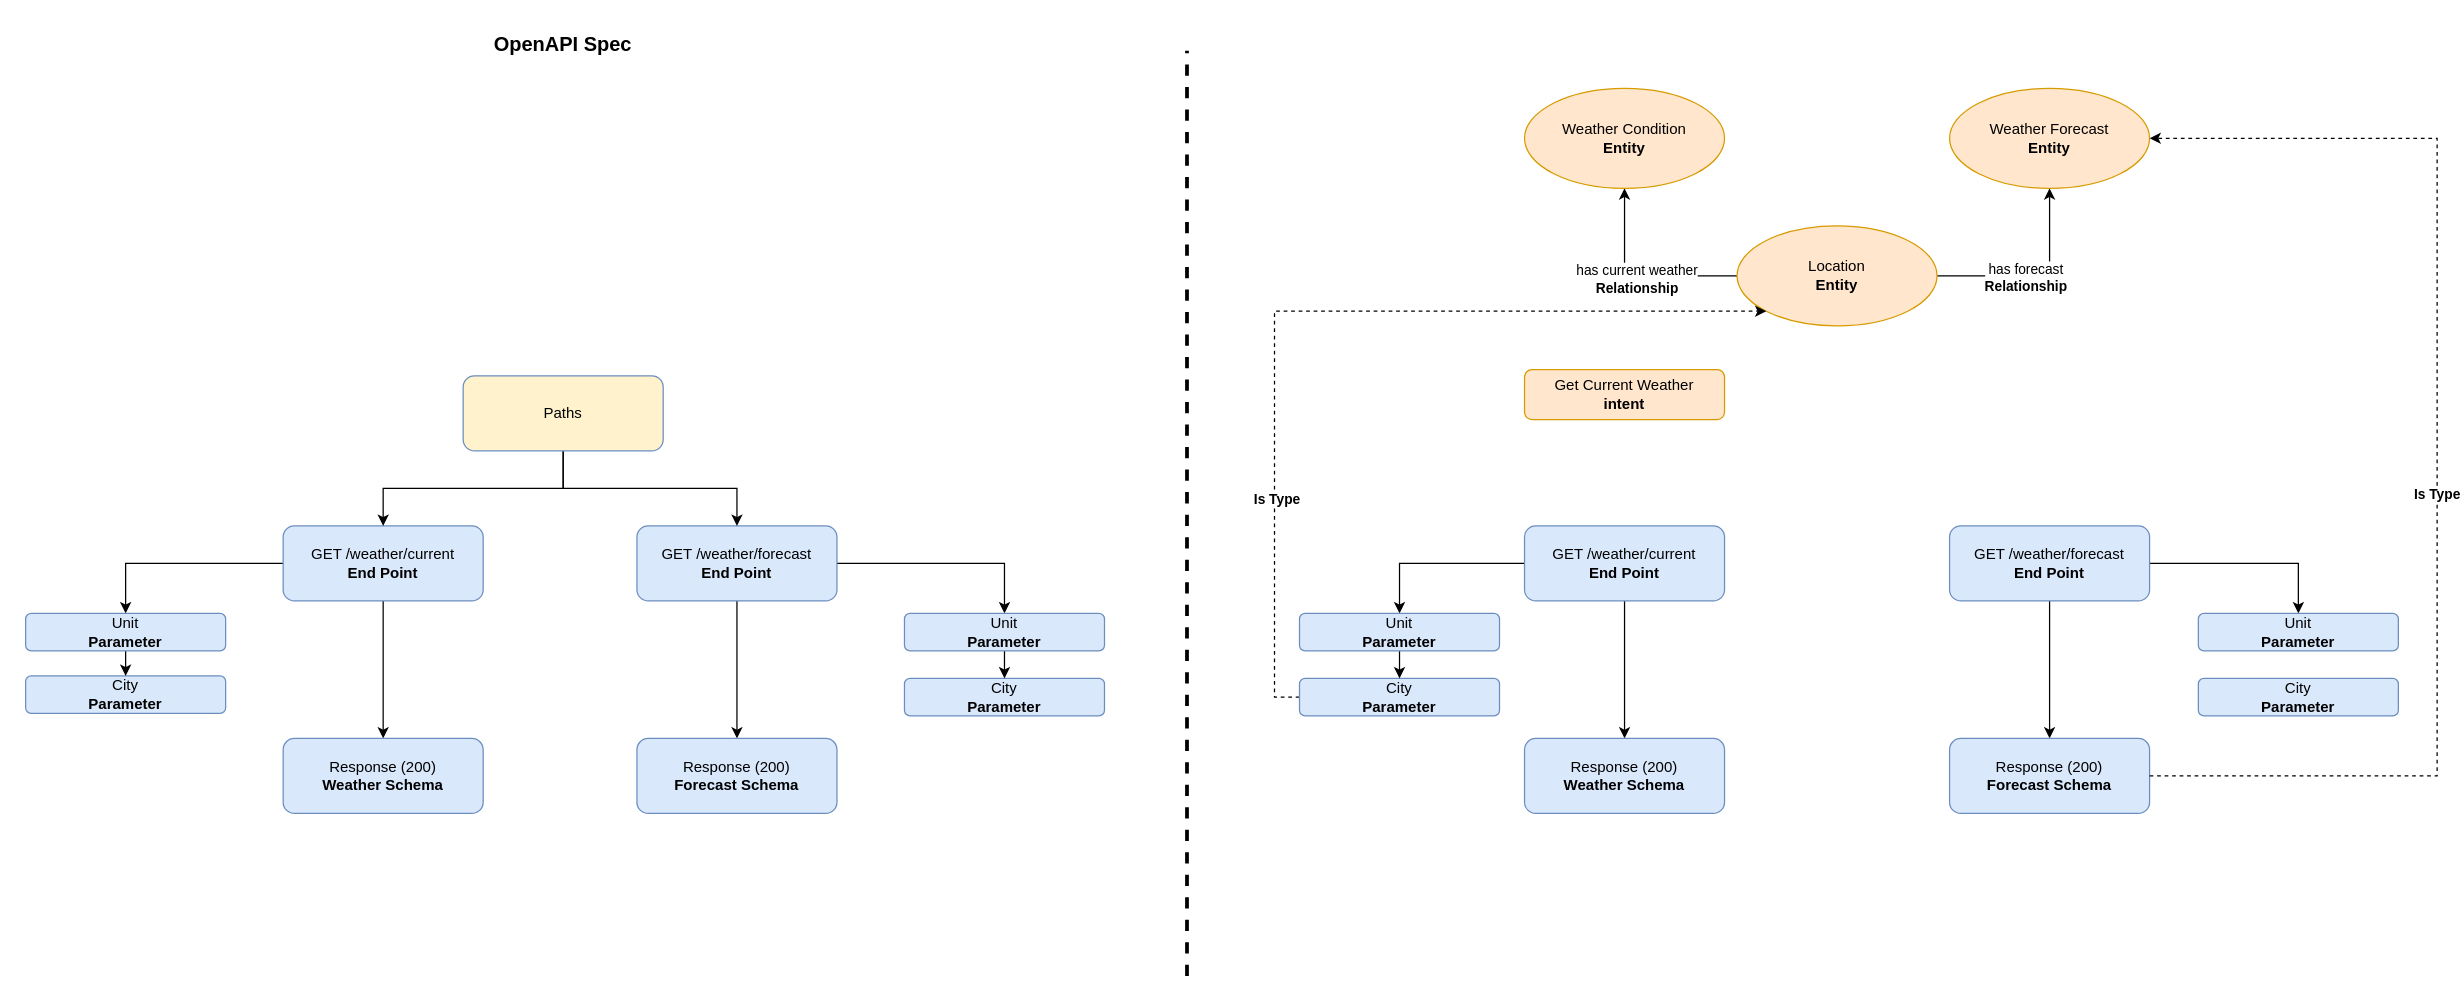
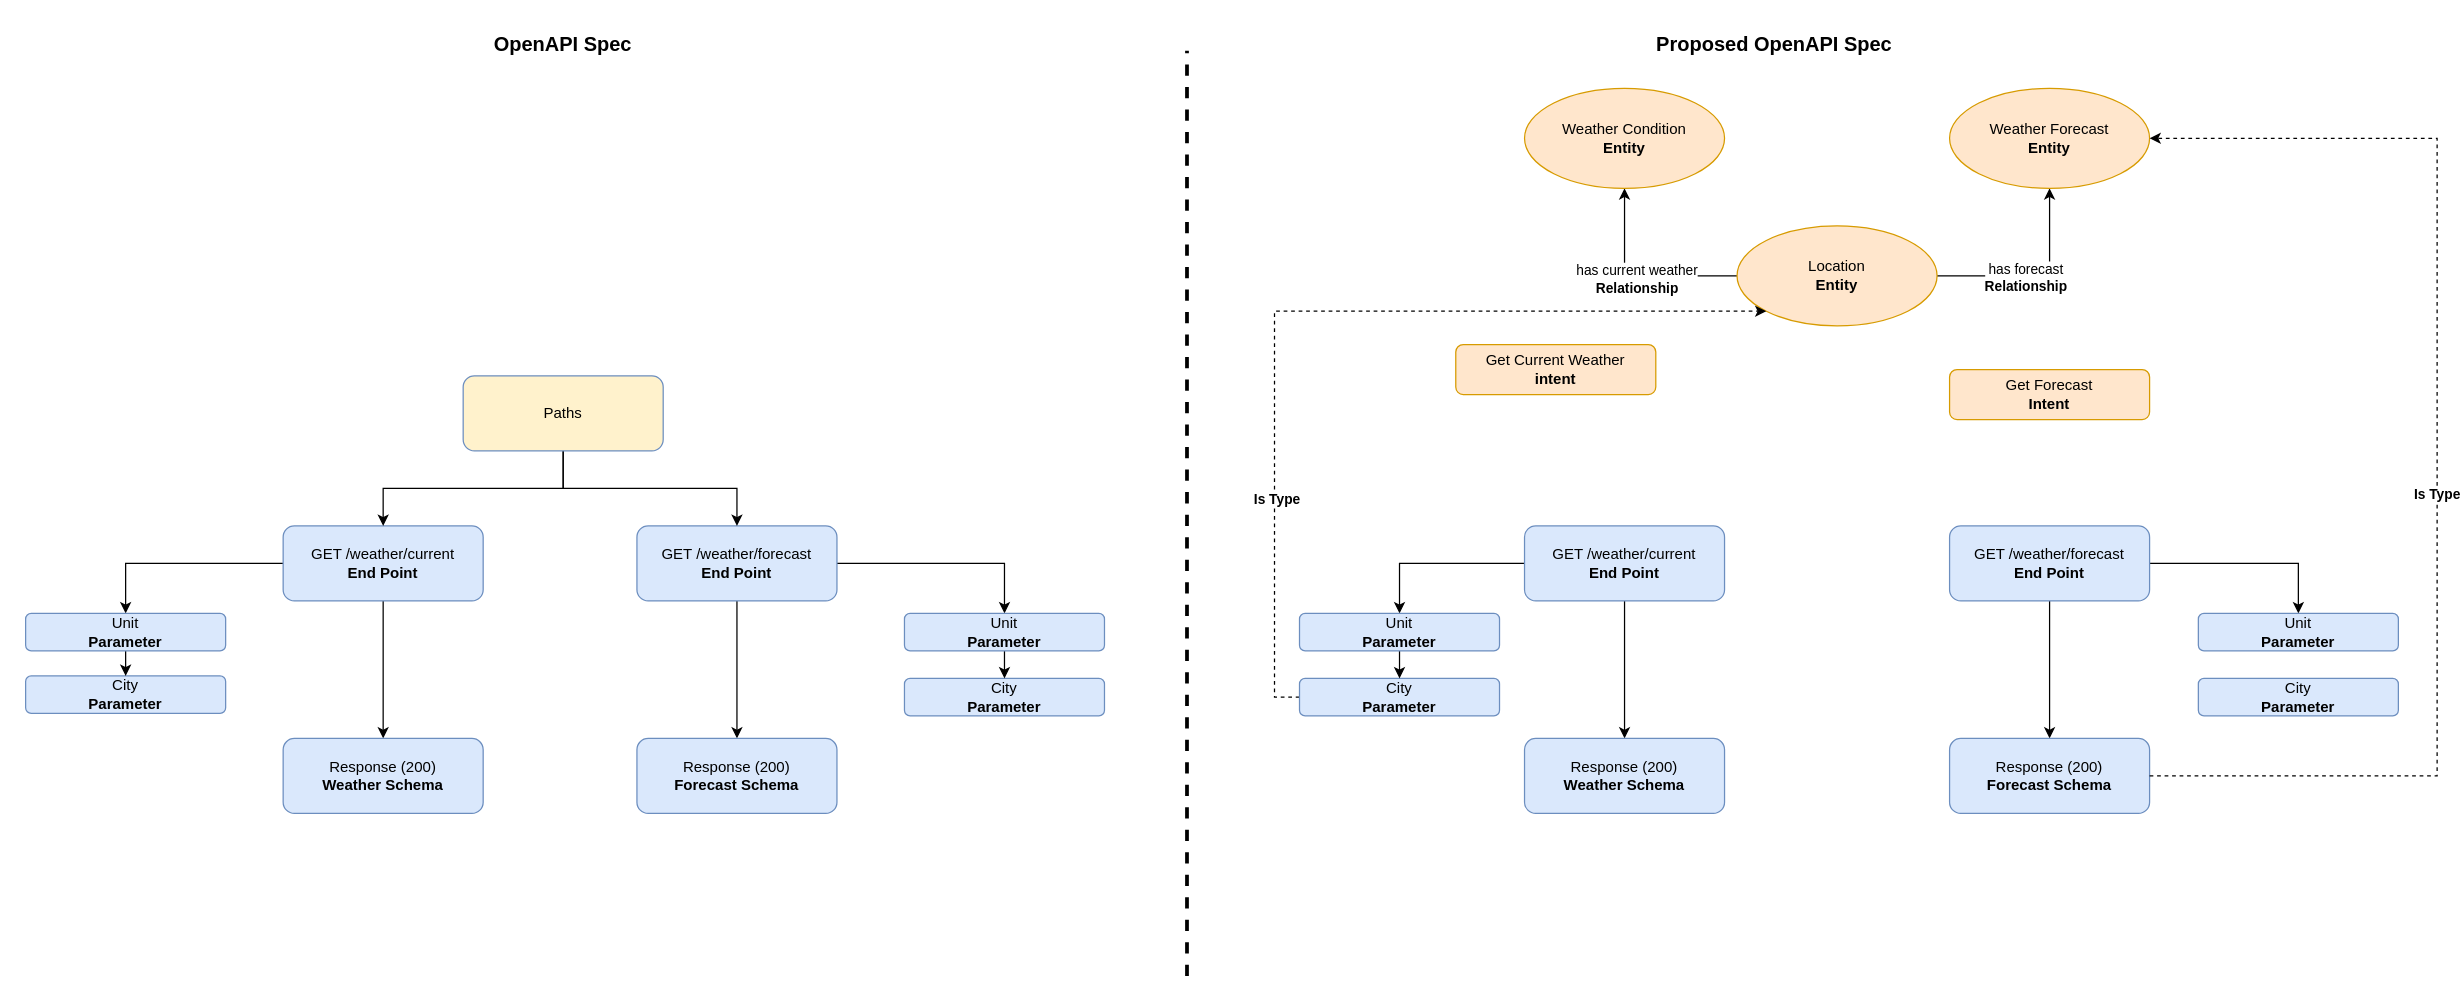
none -> (1774, 44)
(1624, 394) -> (1556, 369)
none -> (2049, 394)
